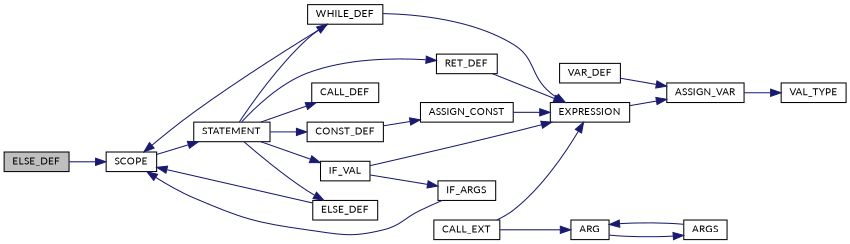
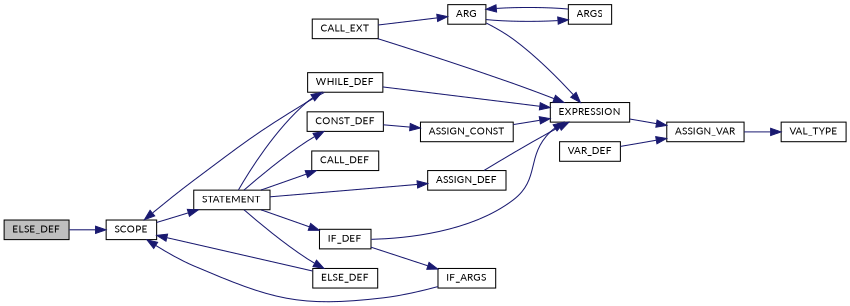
none -> (533, 55)
(467, 64) -> (467, 180)
(345, 171) -> (345, 239)
